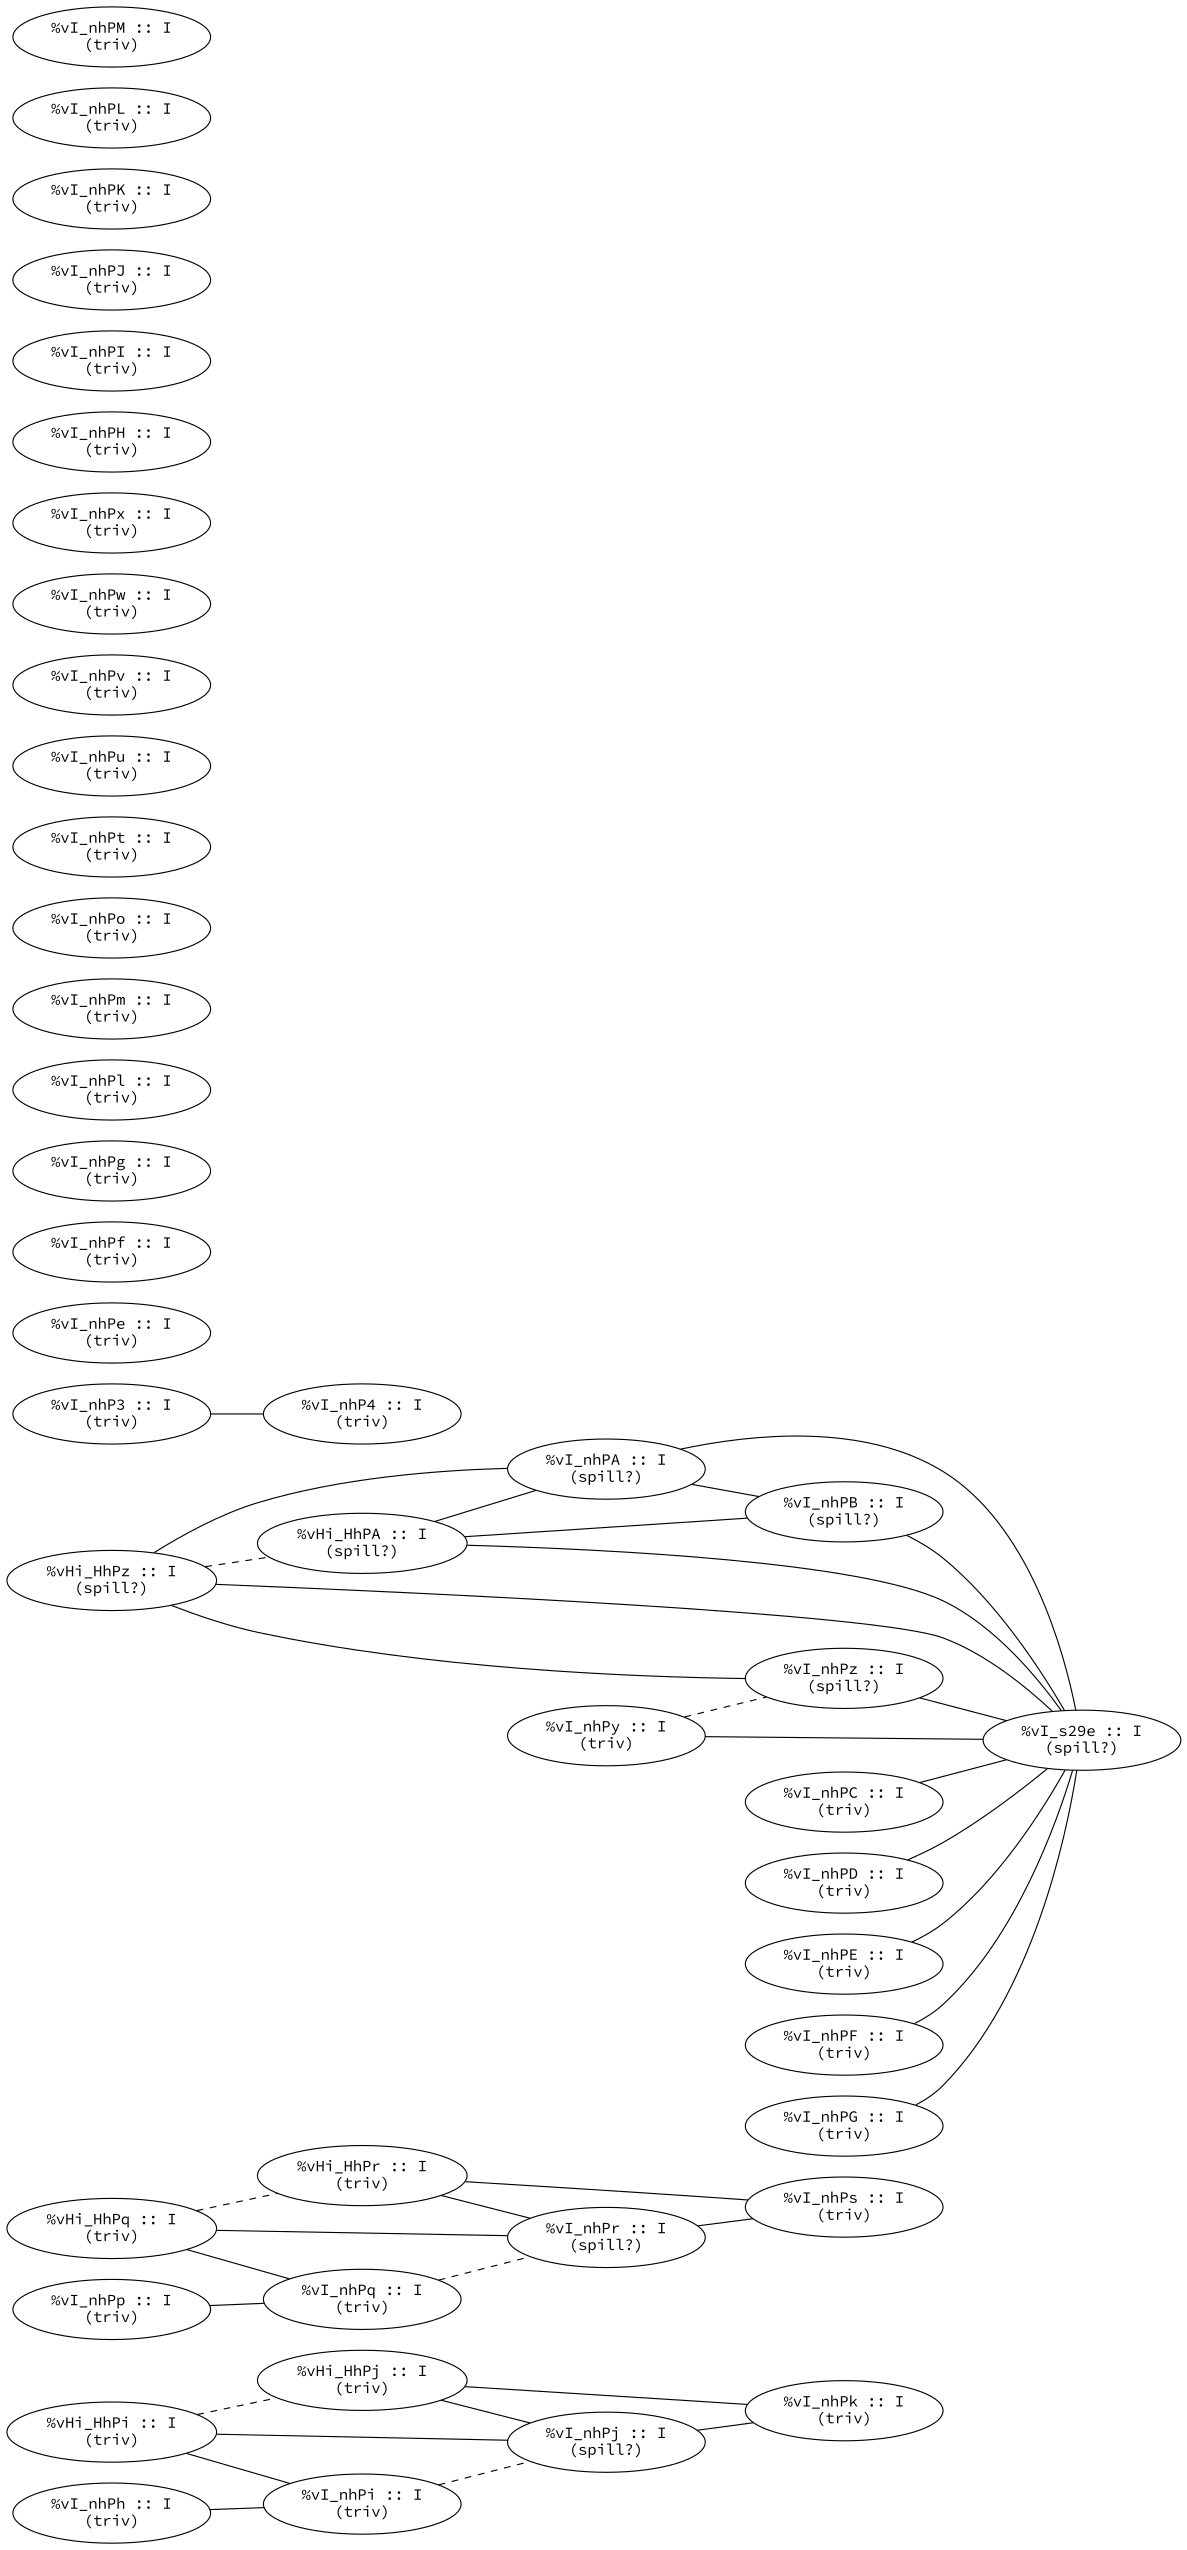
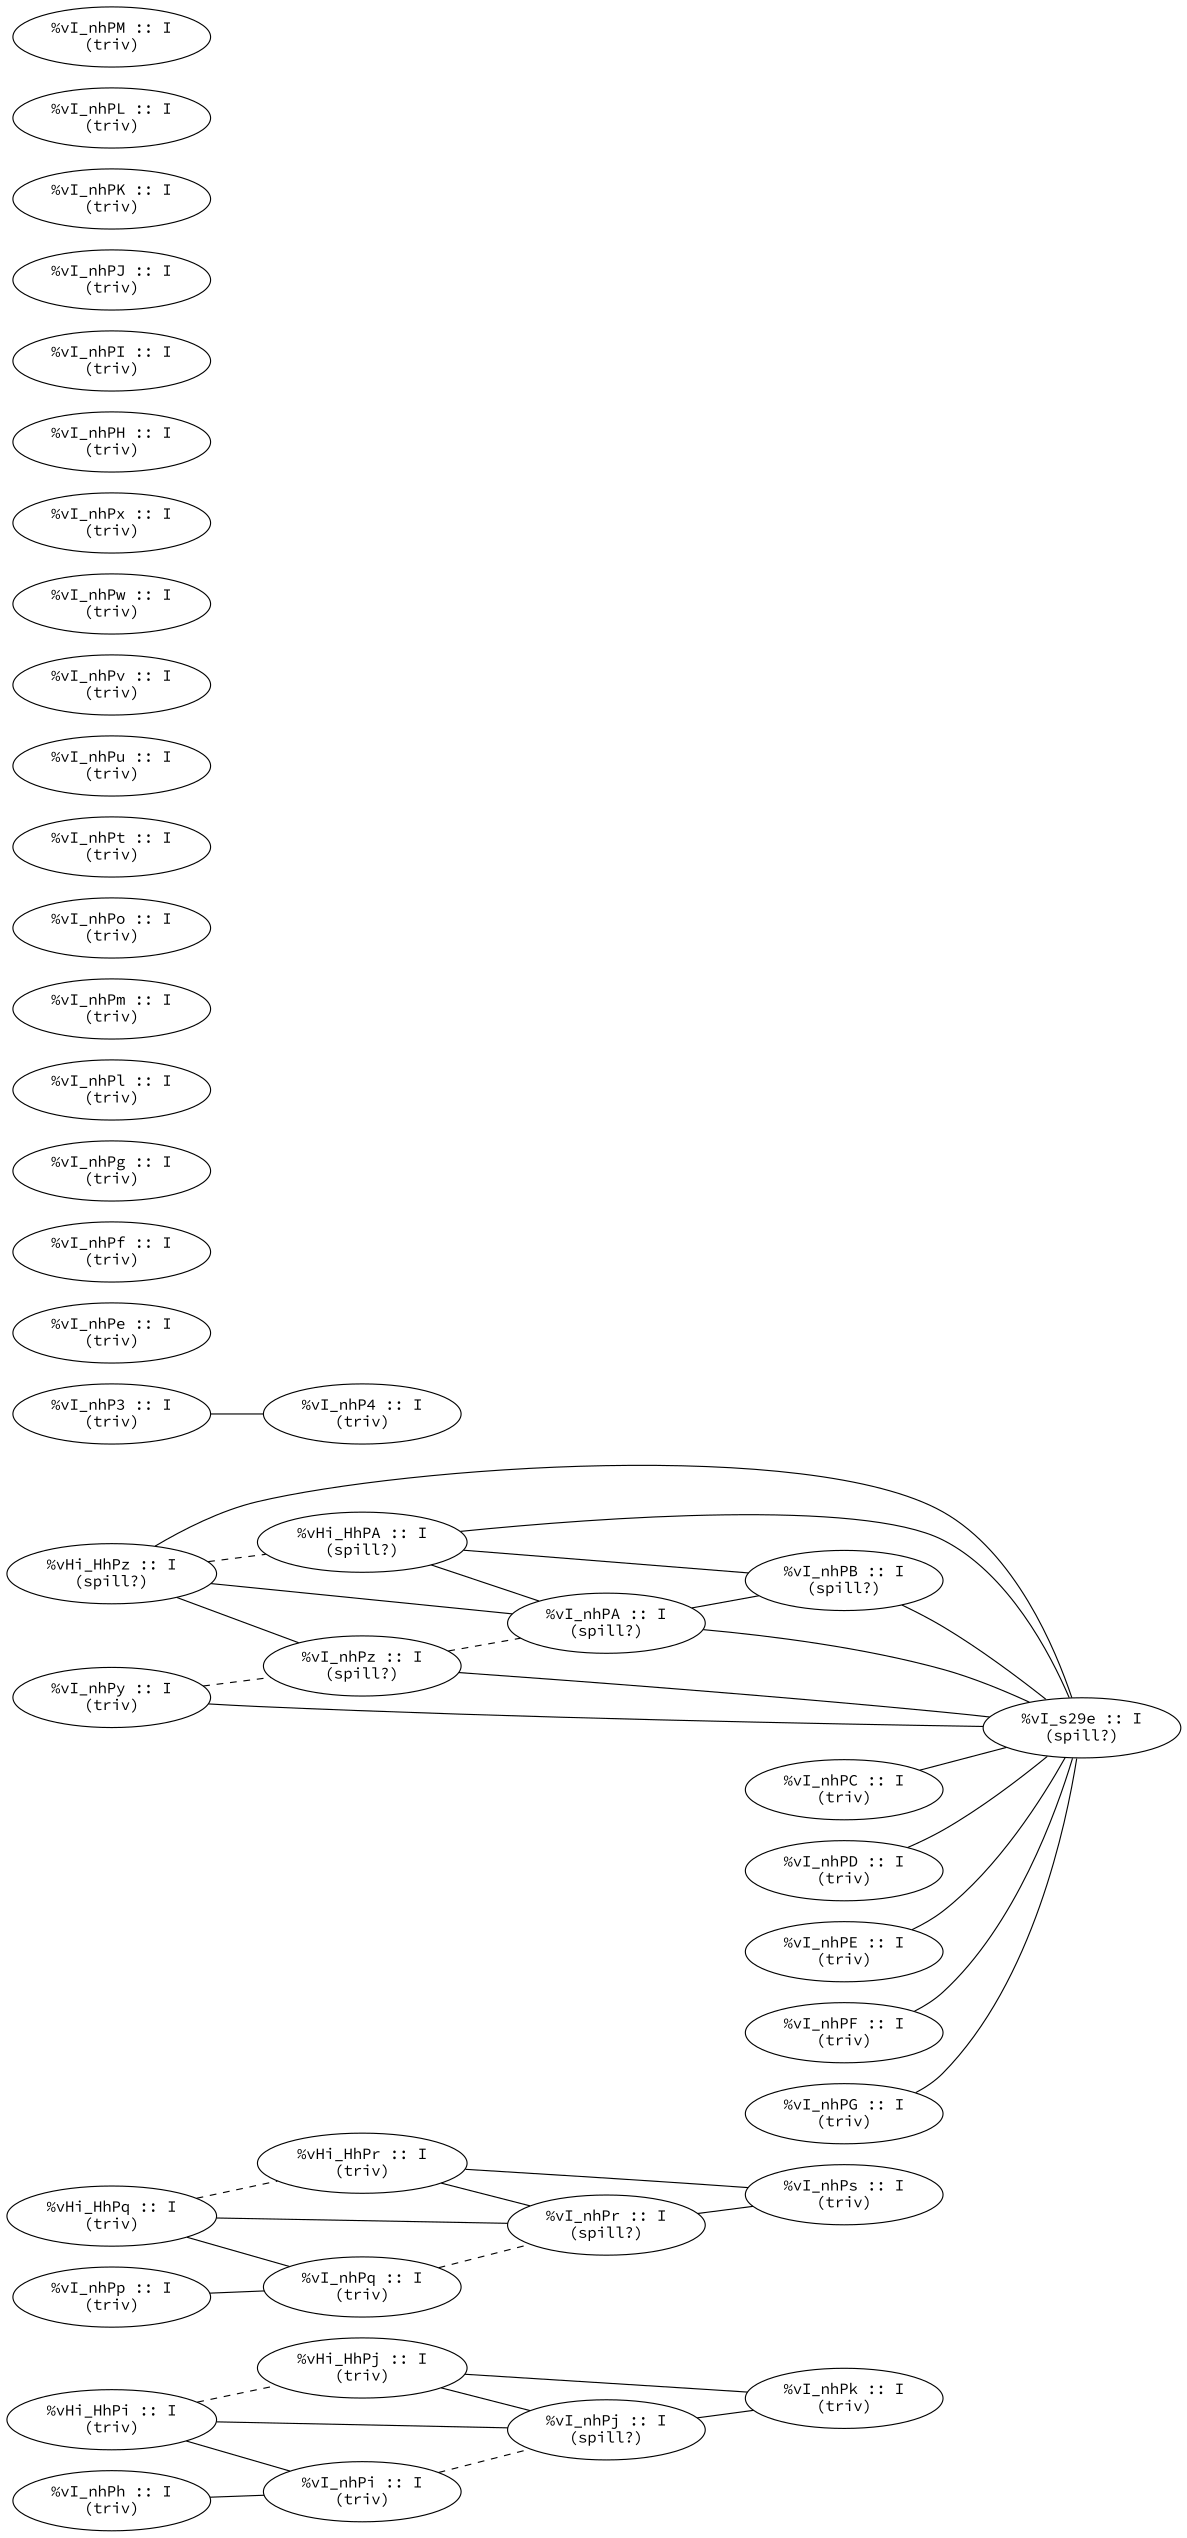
none -> (484, 1645)
